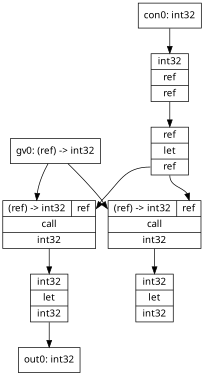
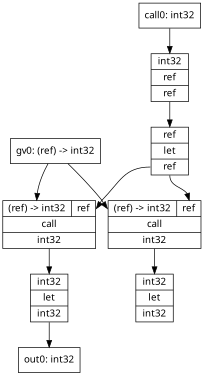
(170, 16) -> (170, 16)
